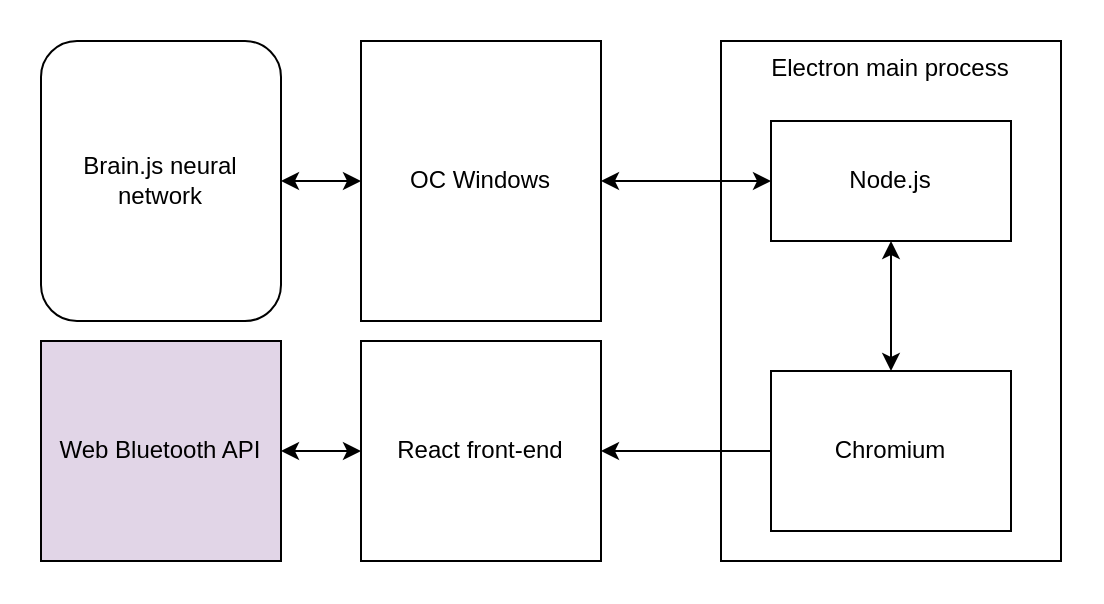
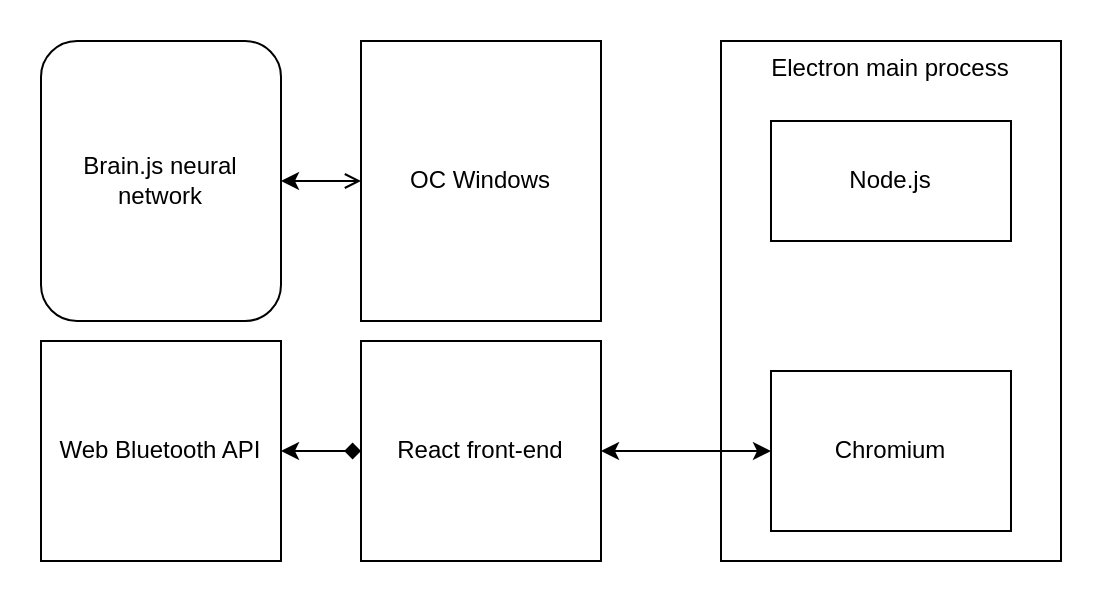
(346, 181) -> (349, 181)
(686, 181) -> none
(891, 306) -> none
(161, 451) -> (161, 451)
(345, 451) -> (344, 451)
(761, 451) -> (756, 451)
